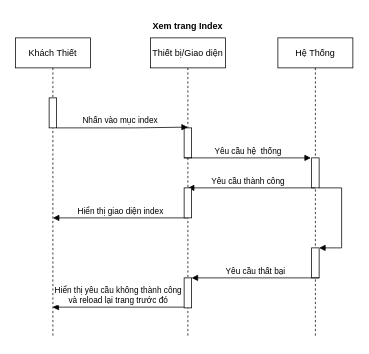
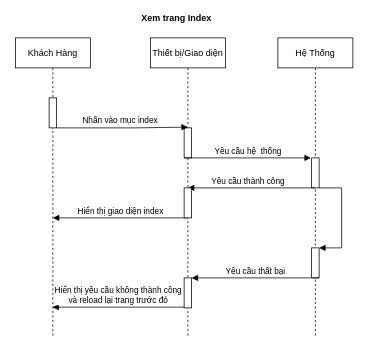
(188, 25) -> (177, 18)
(53, 53) -> (53, 53)
